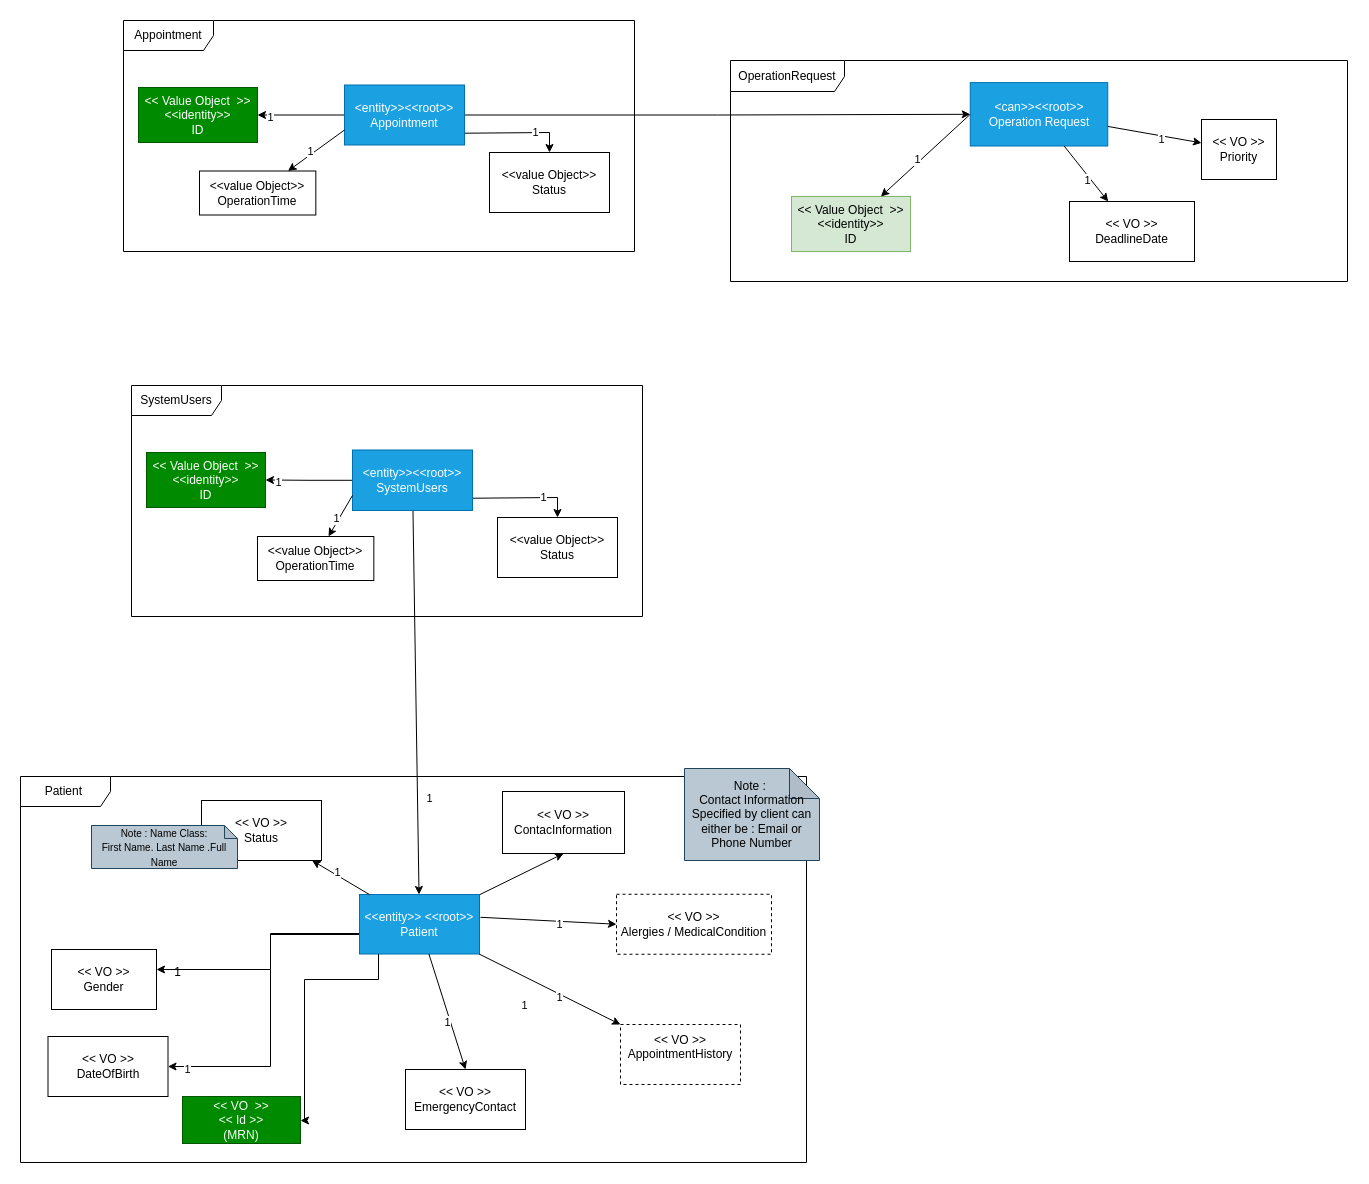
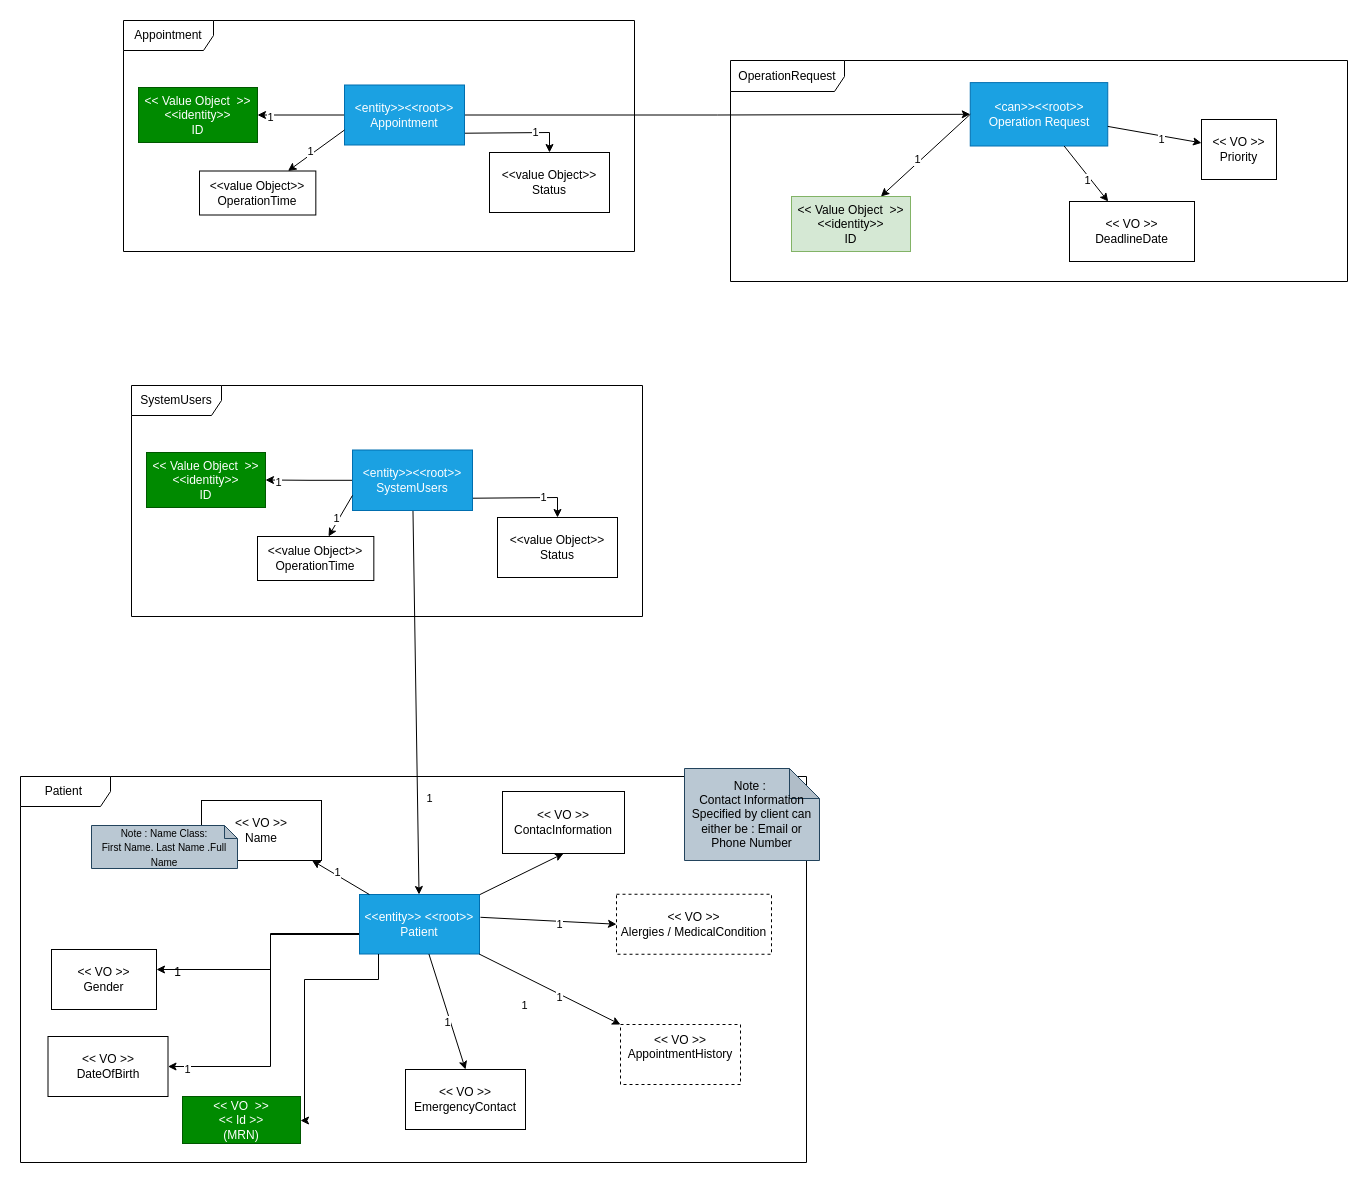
(262, 831) -> (262, 831)
